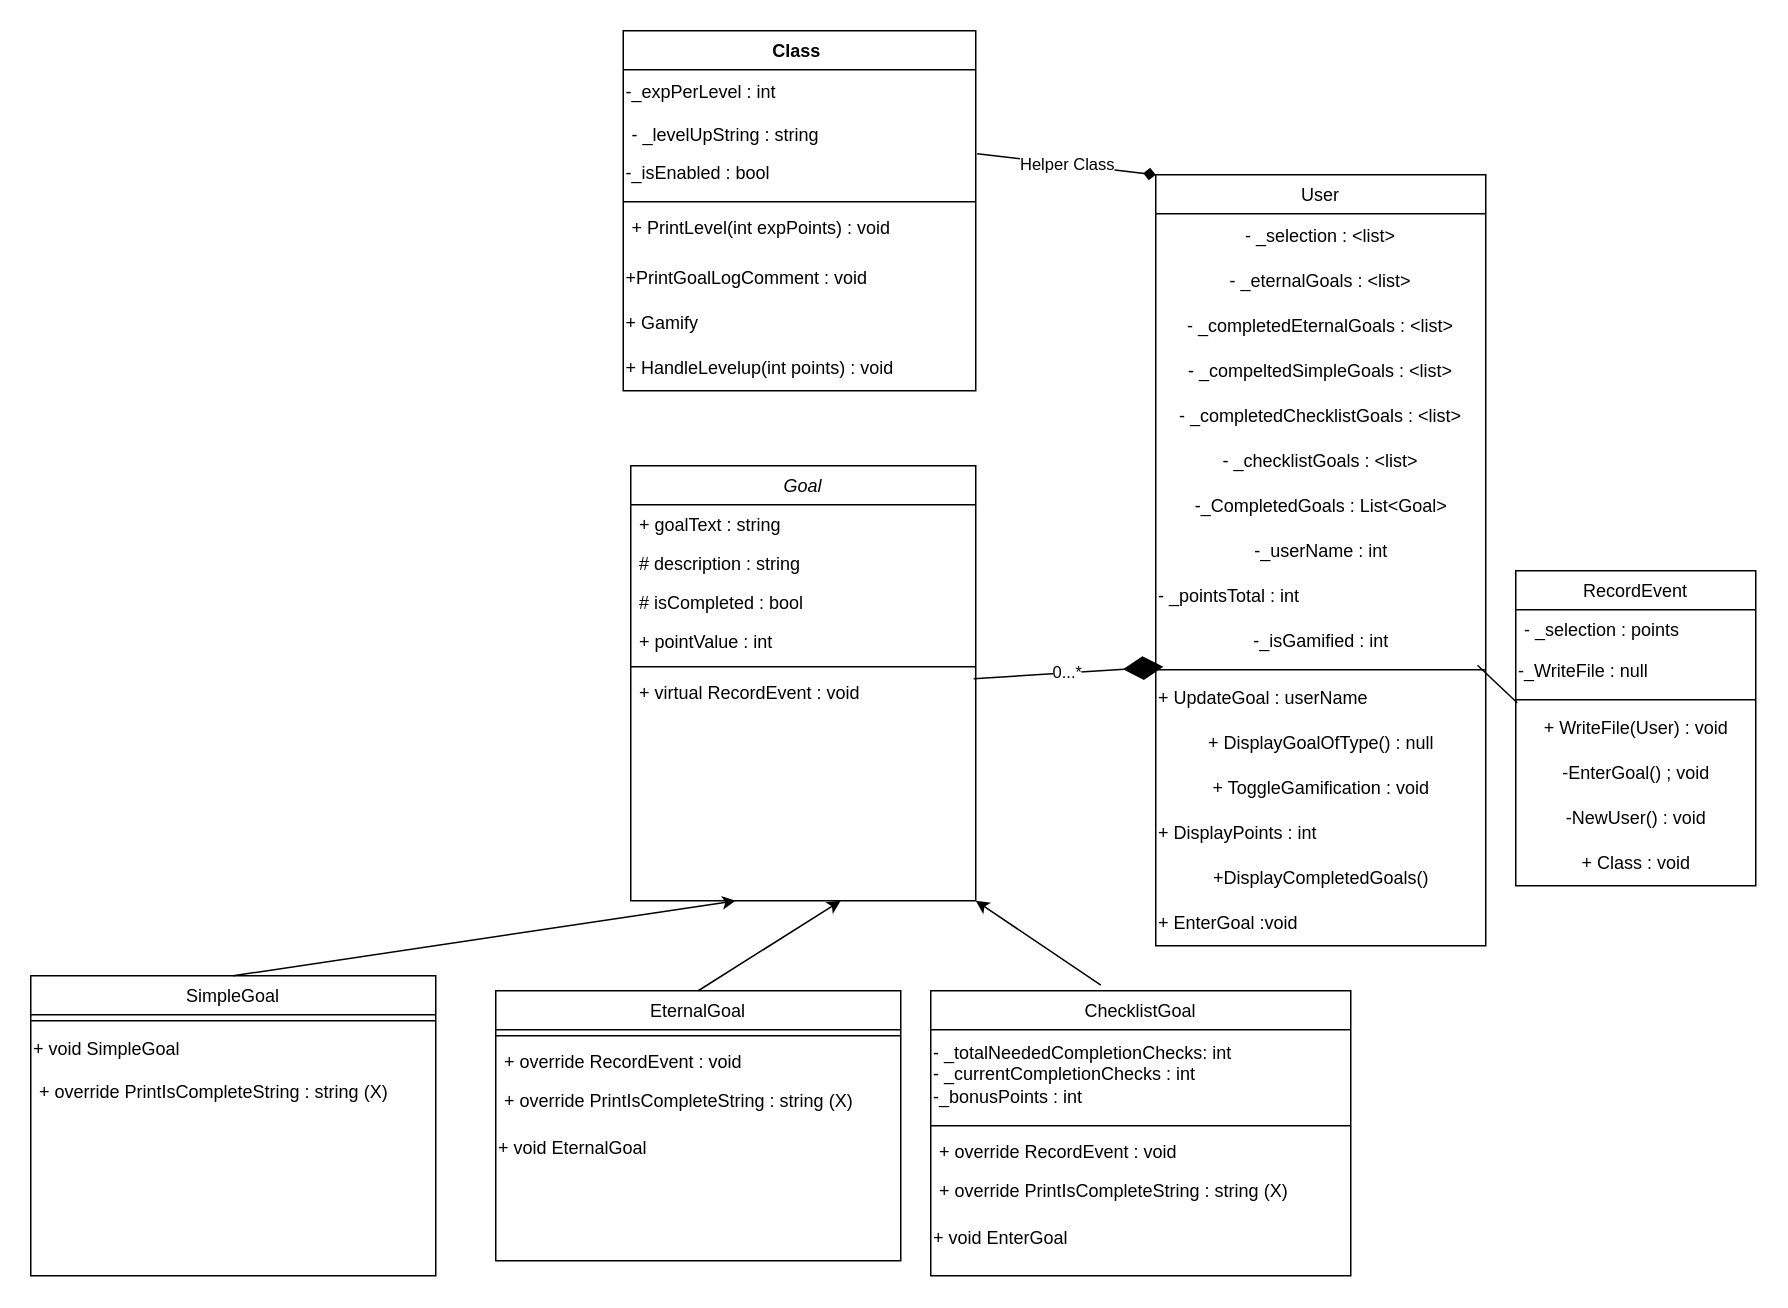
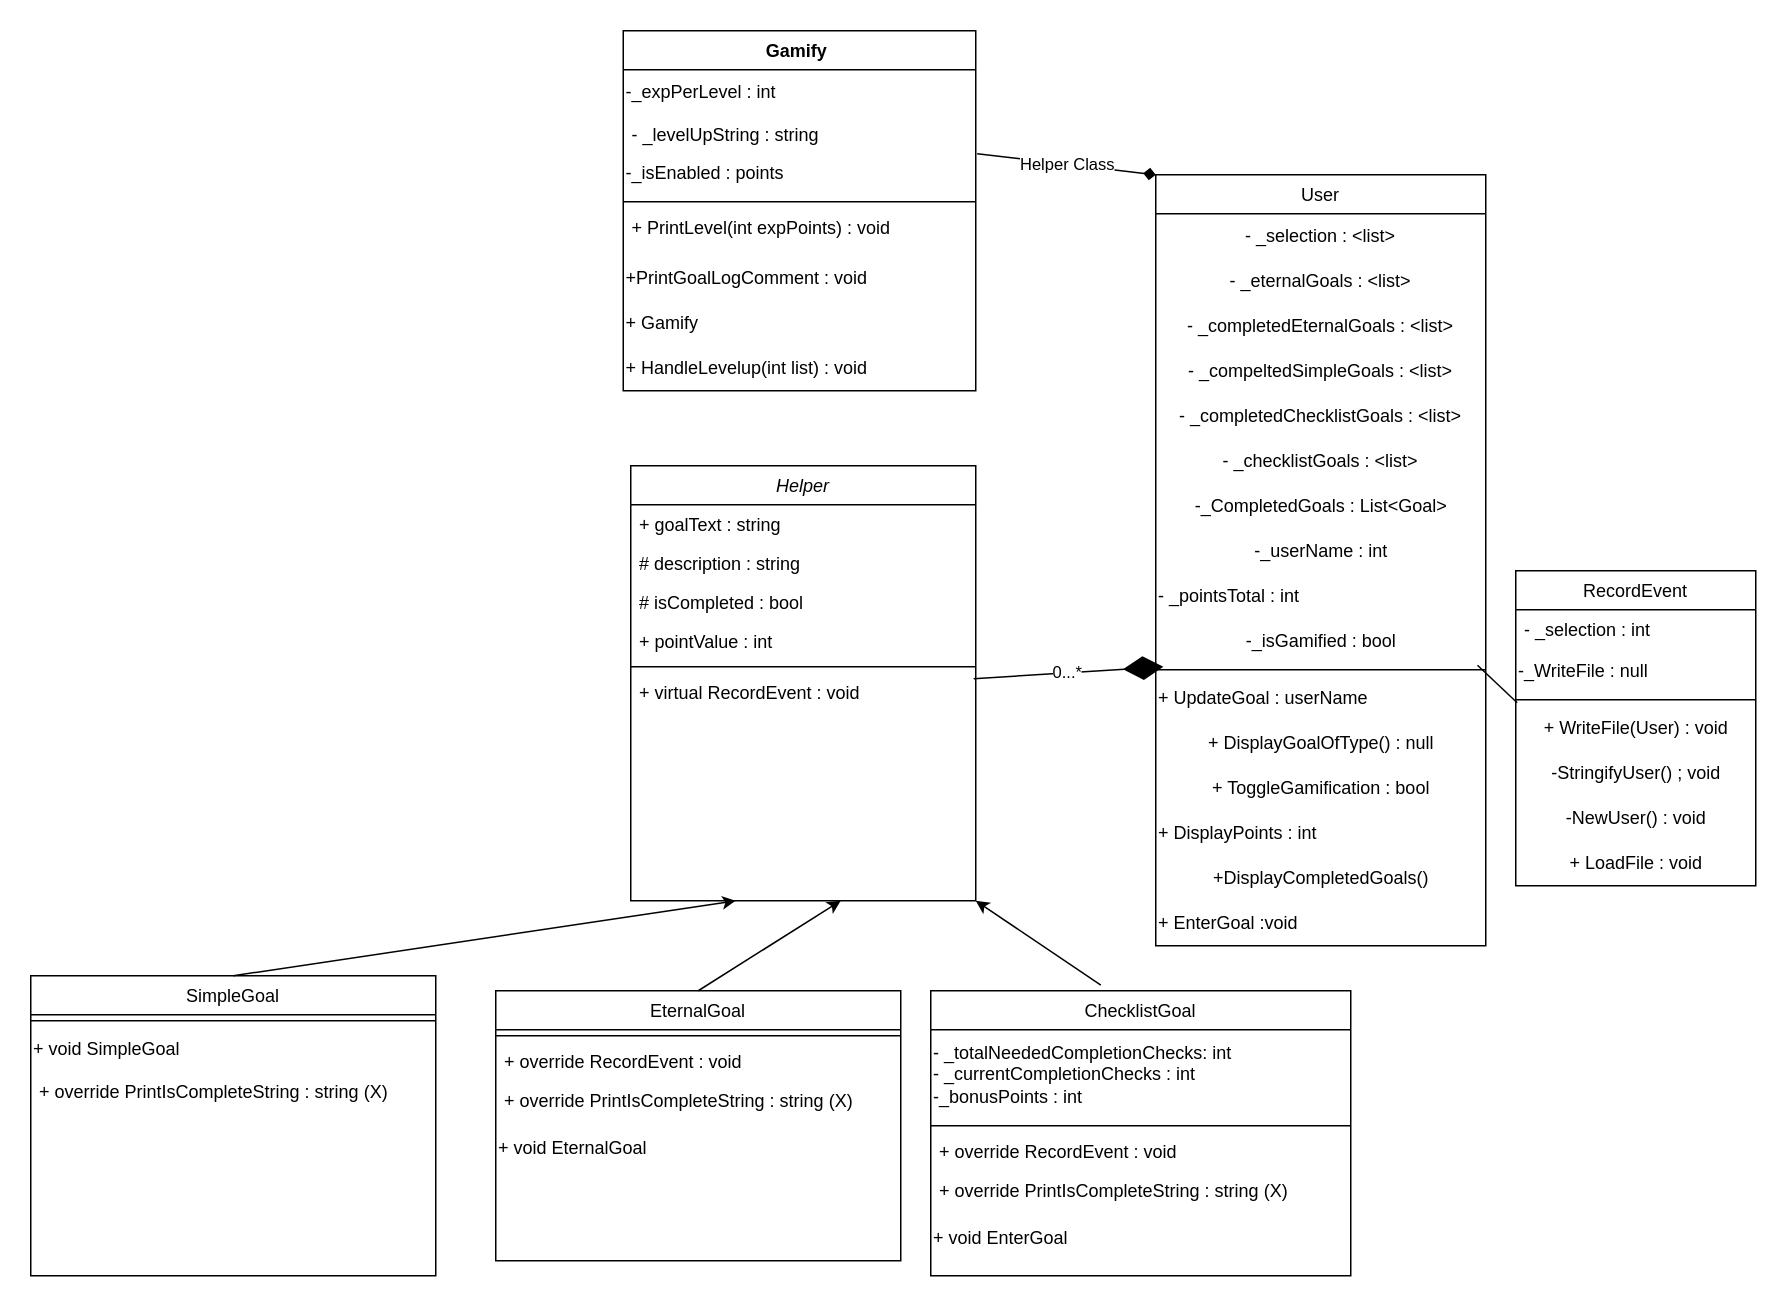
(799, 51) -> (799, 51)
(703, 173) -> (713, 173)
(774, 368) -> (762, 368)
(803, 486) -> (803, 486)
(1613, 630) -> (1598, 630)
(1322, 641) -> (1322, 641)
(1637, 773) -> (1637, 773)
(1322, 788) -> (1322, 788)
(1637, 863) -> (1637, 863)
